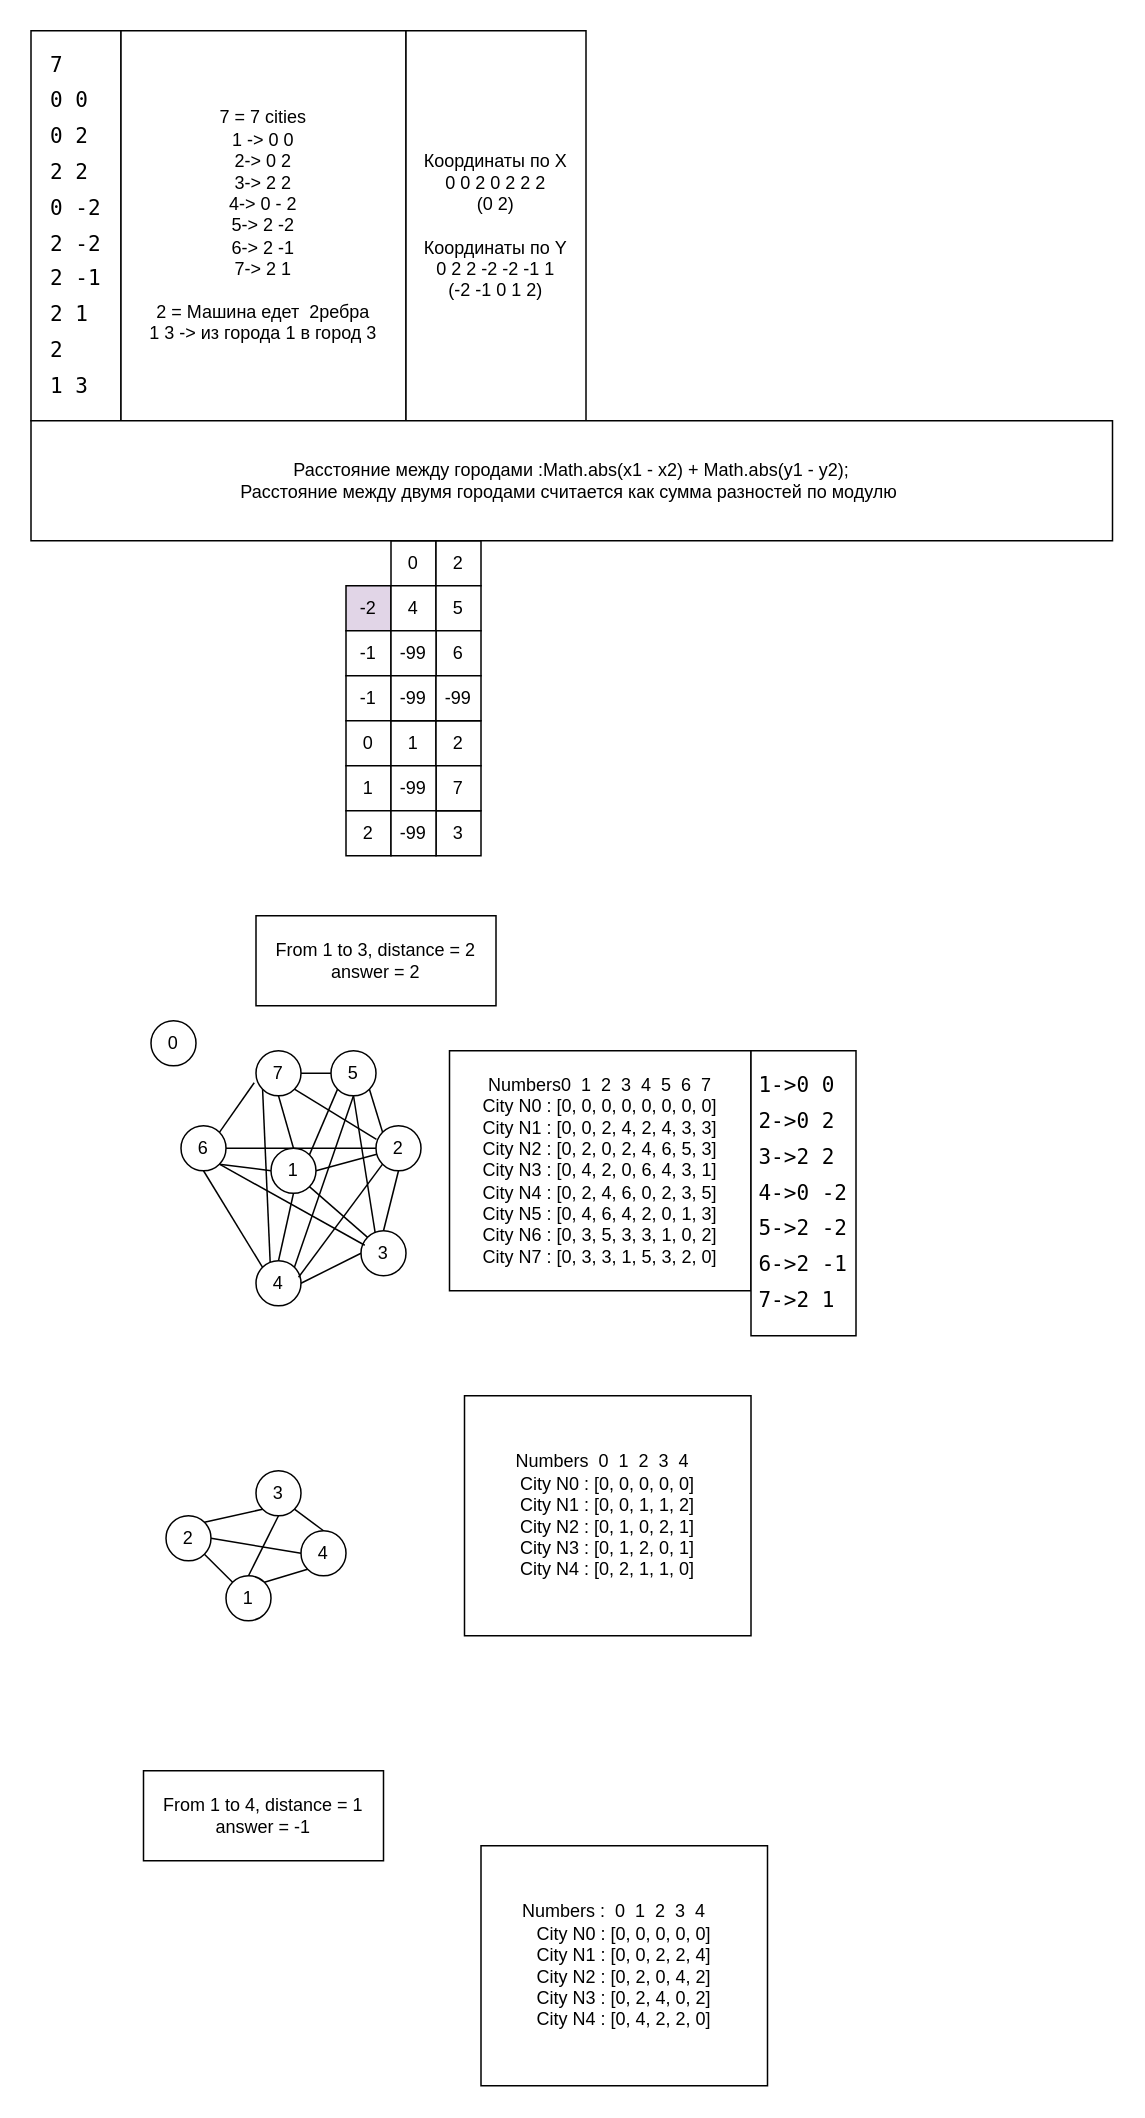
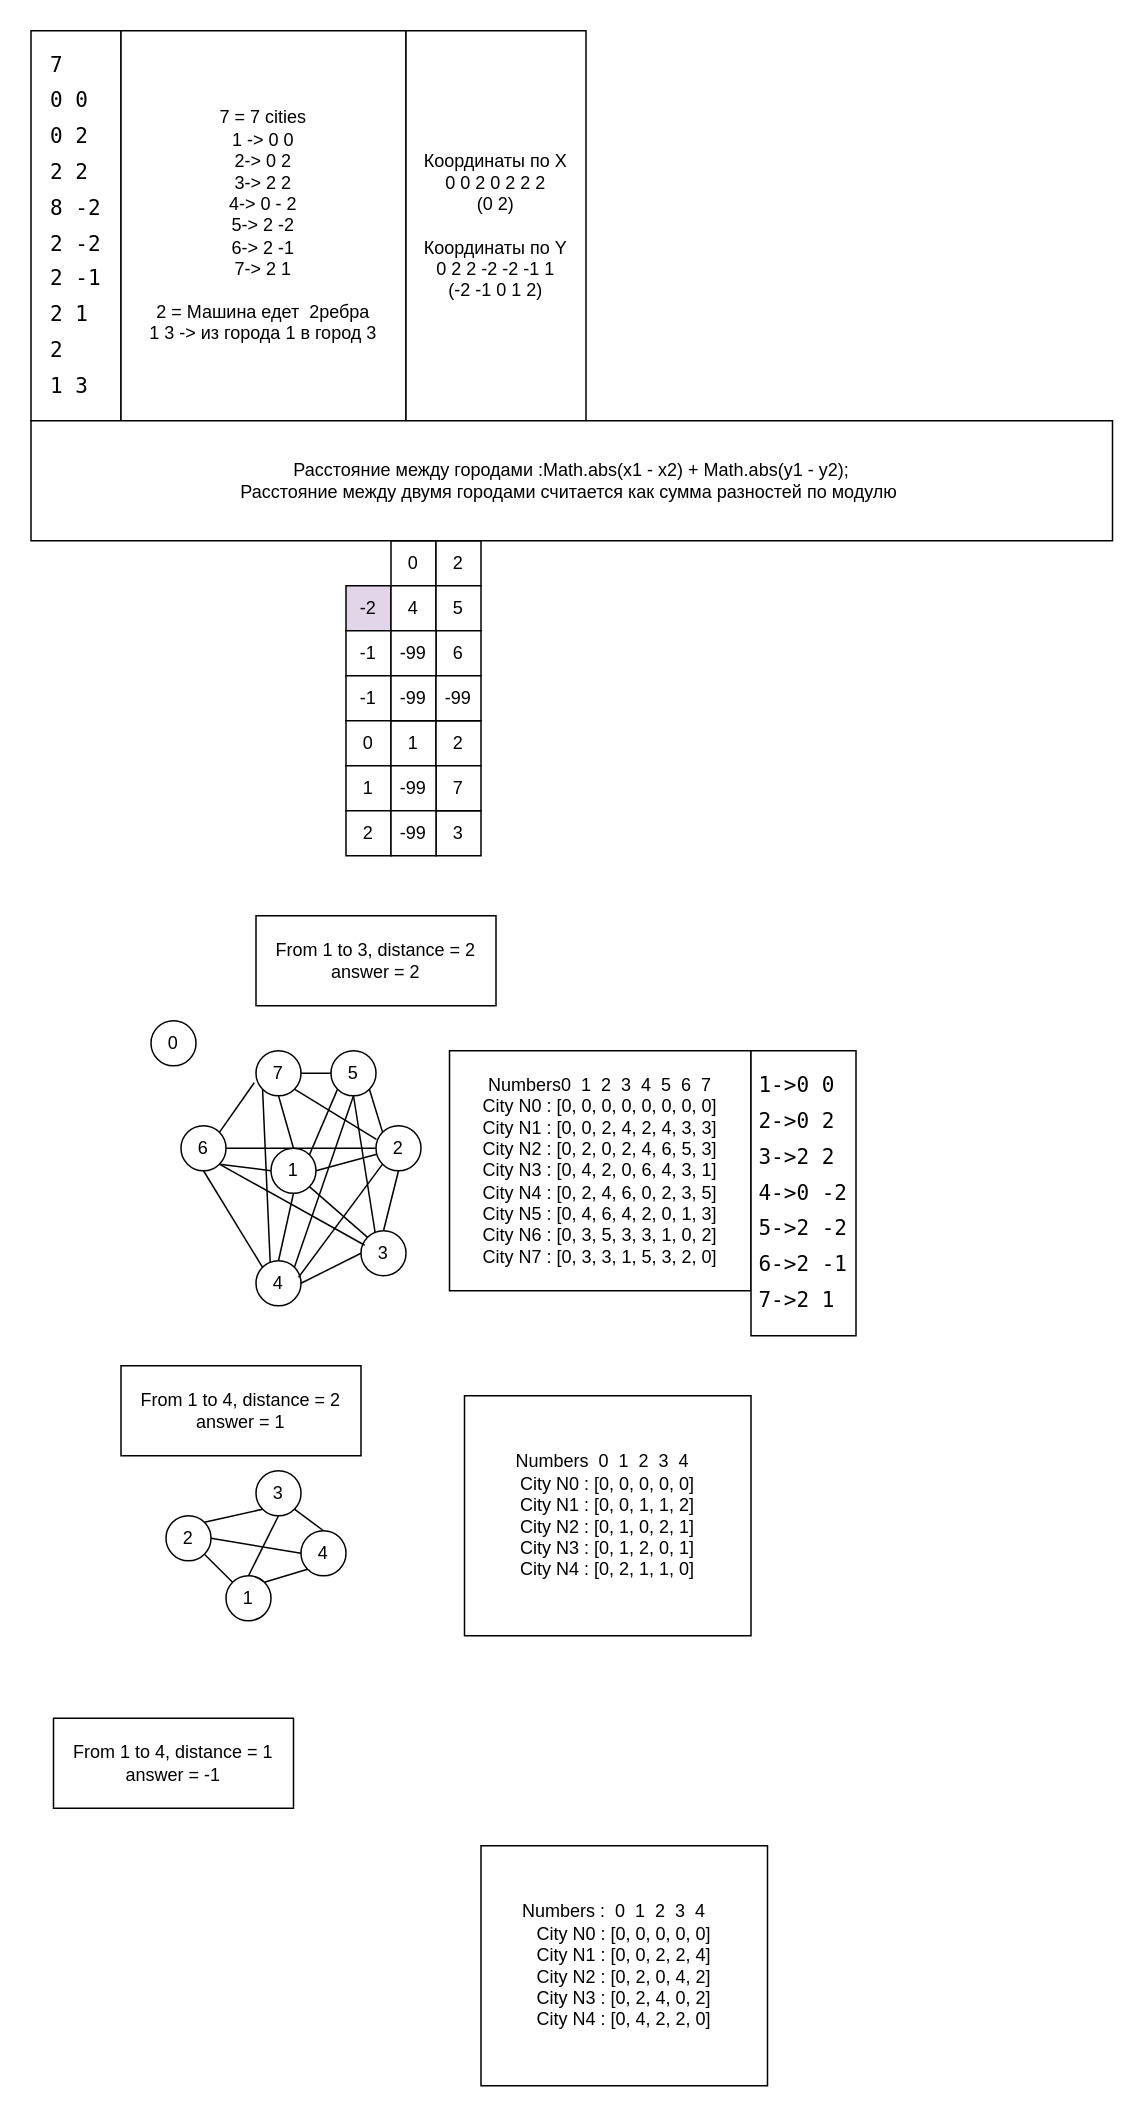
(76, 226) -> (76, 226)
none -> (241, 1411)
(263, 1816) -> (173, 1763)
